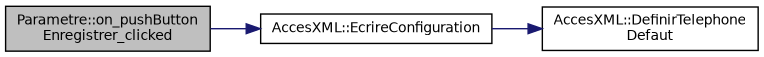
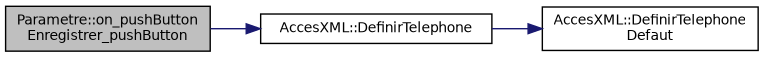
(108, 29) -> (108, 29)
(376, 29) -> (376, 29)
